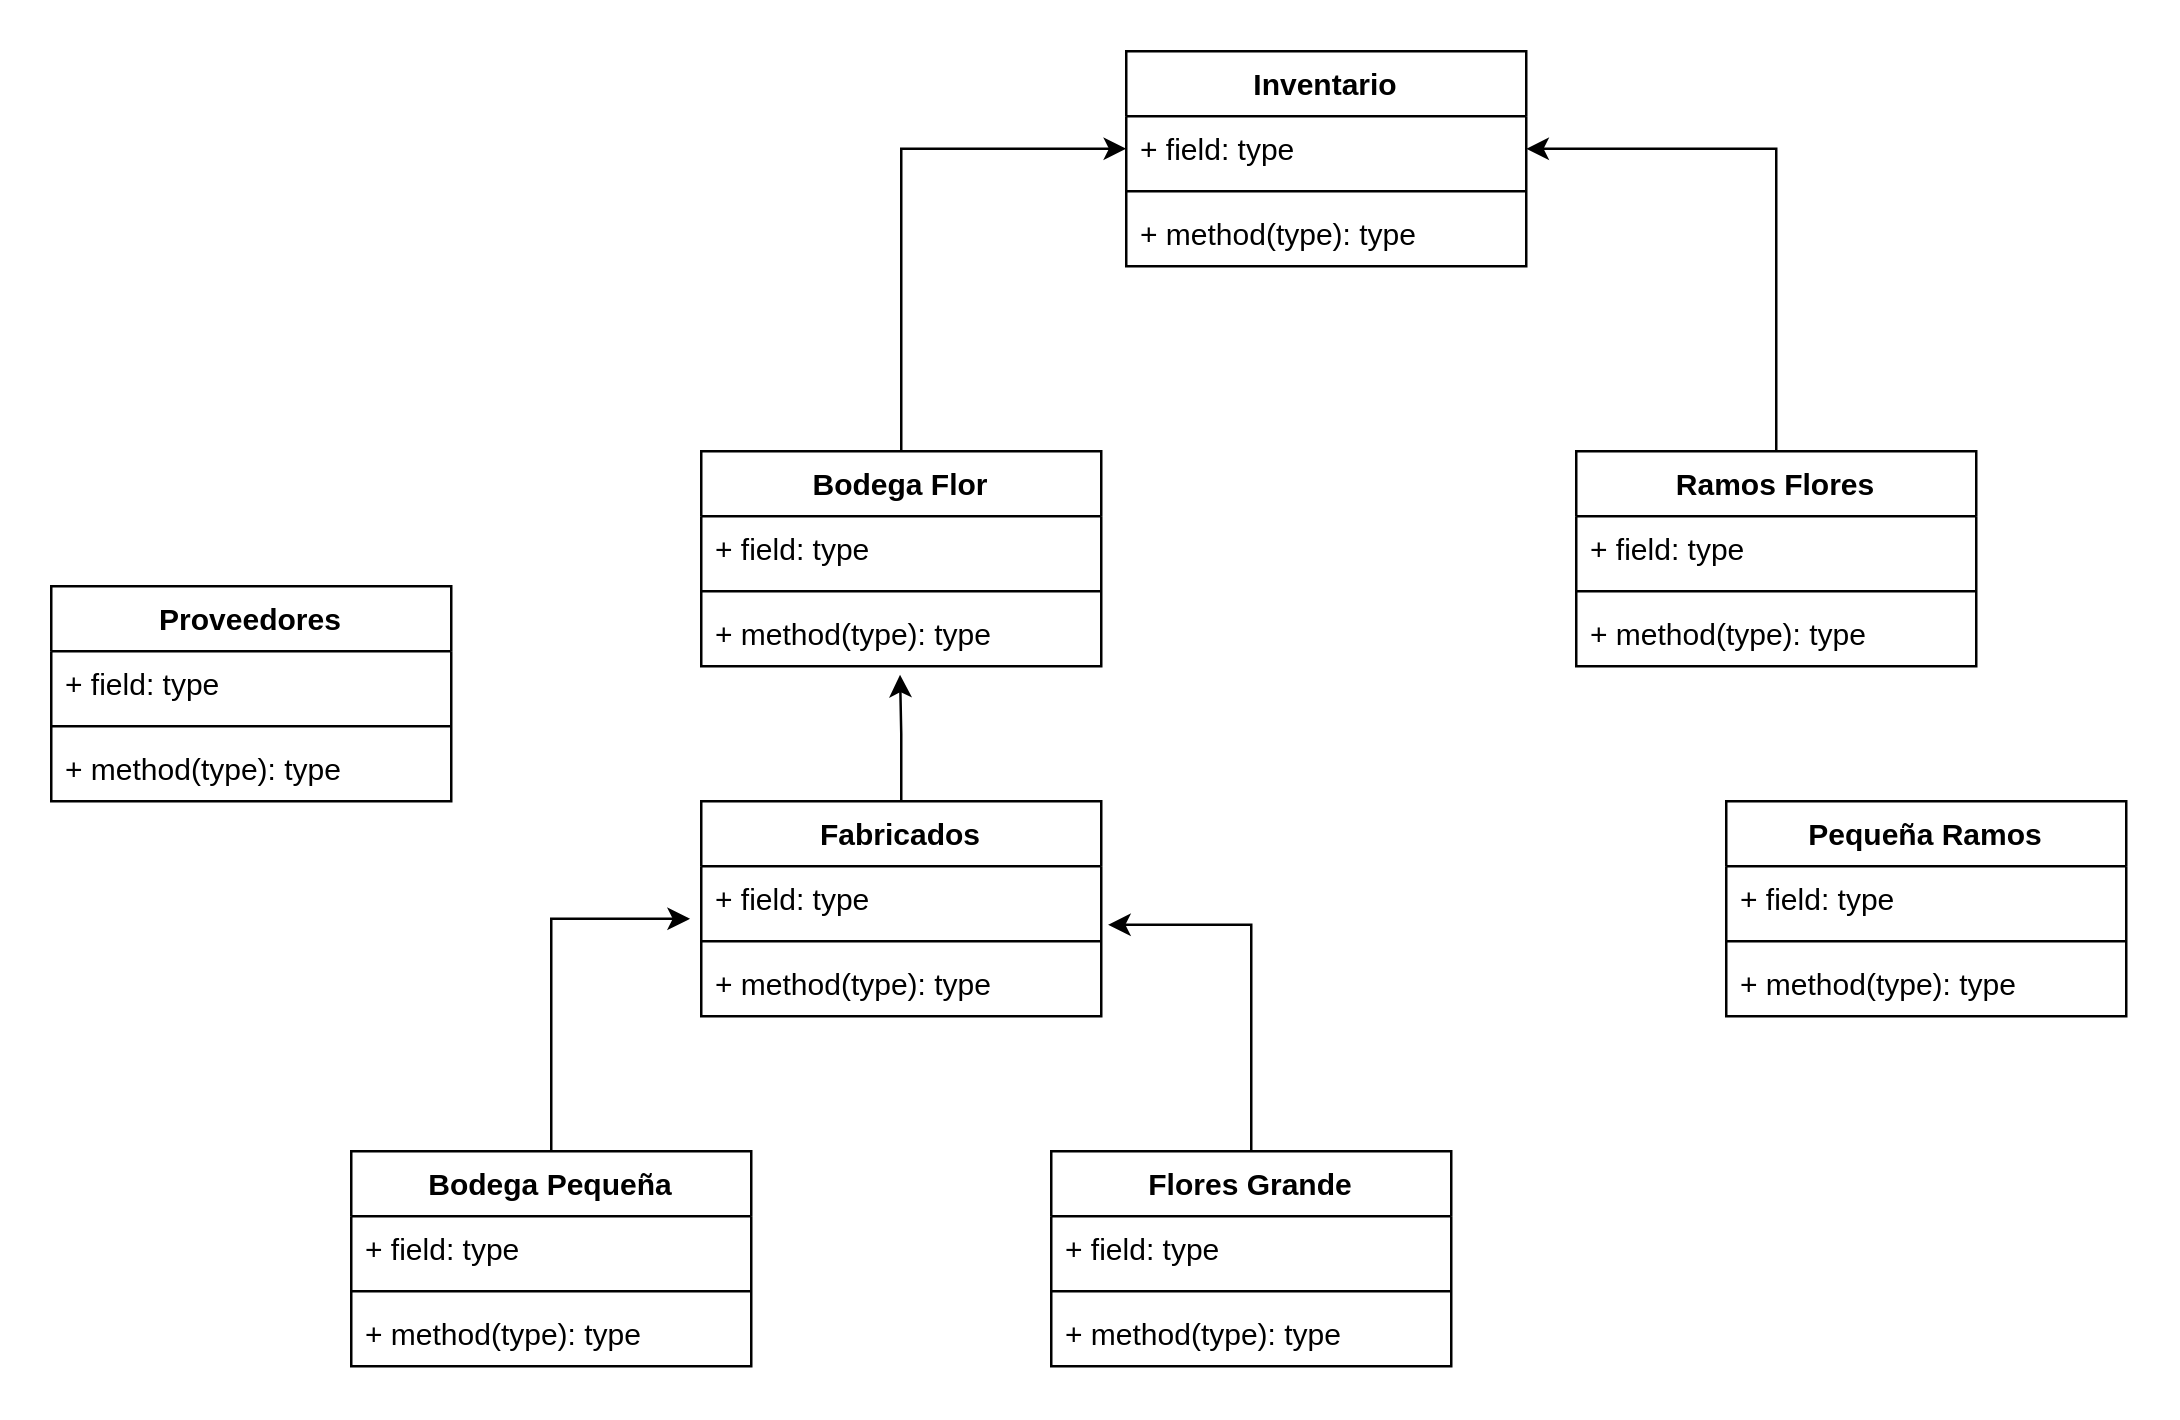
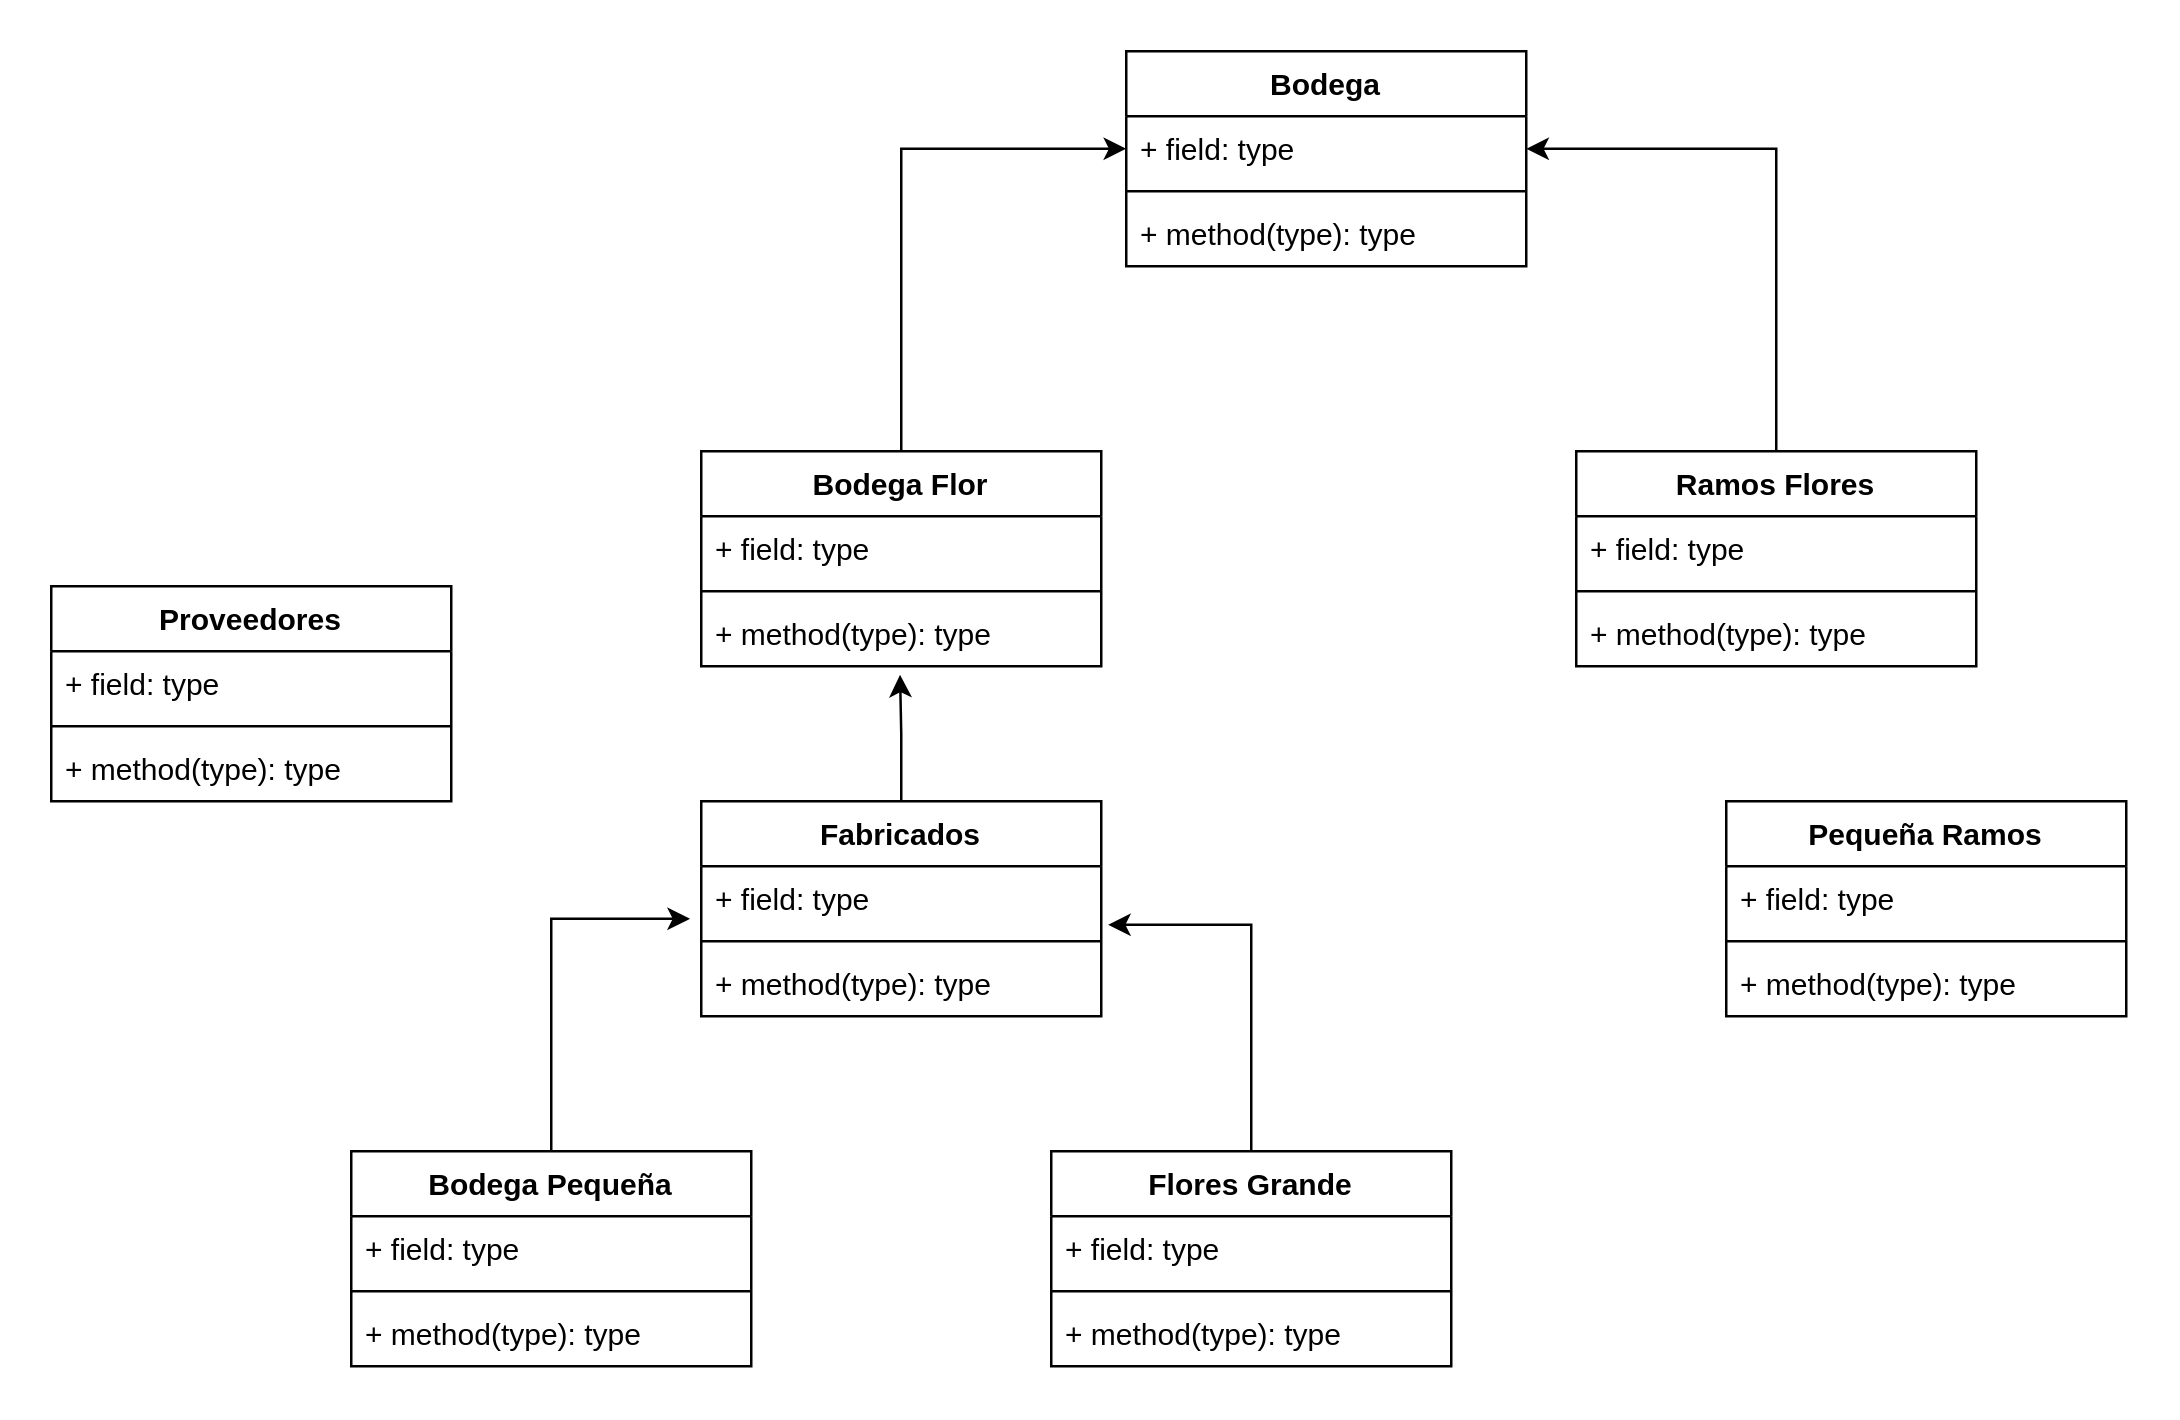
(1325, 85) -> (1325, 85)
